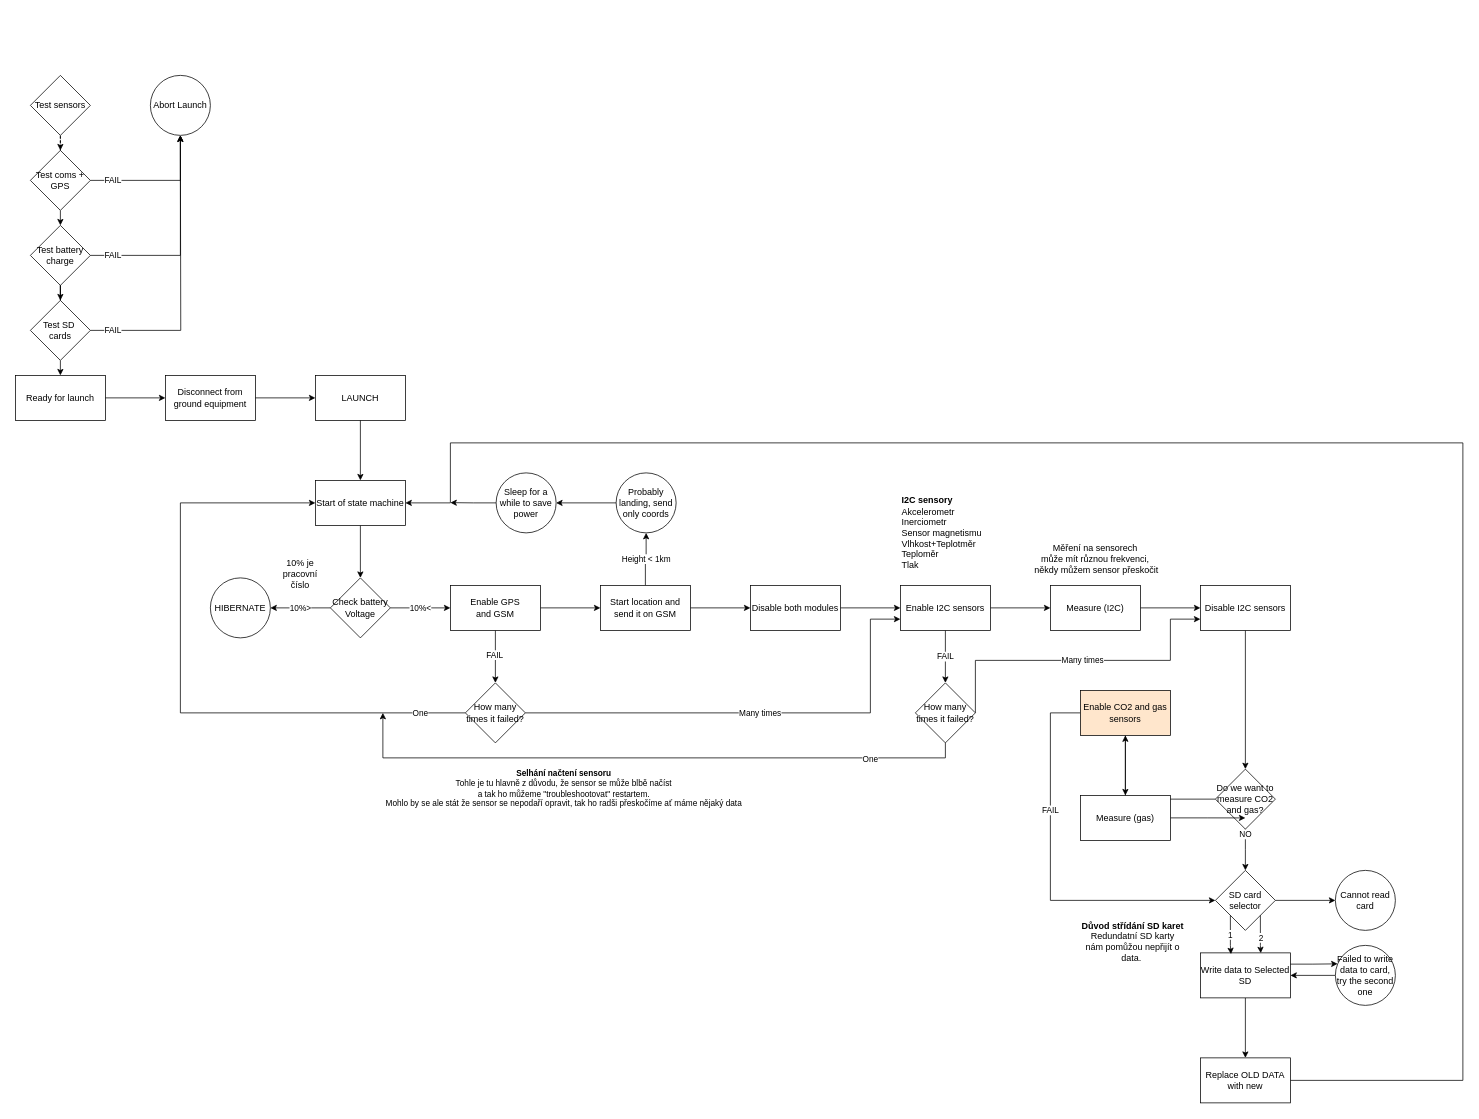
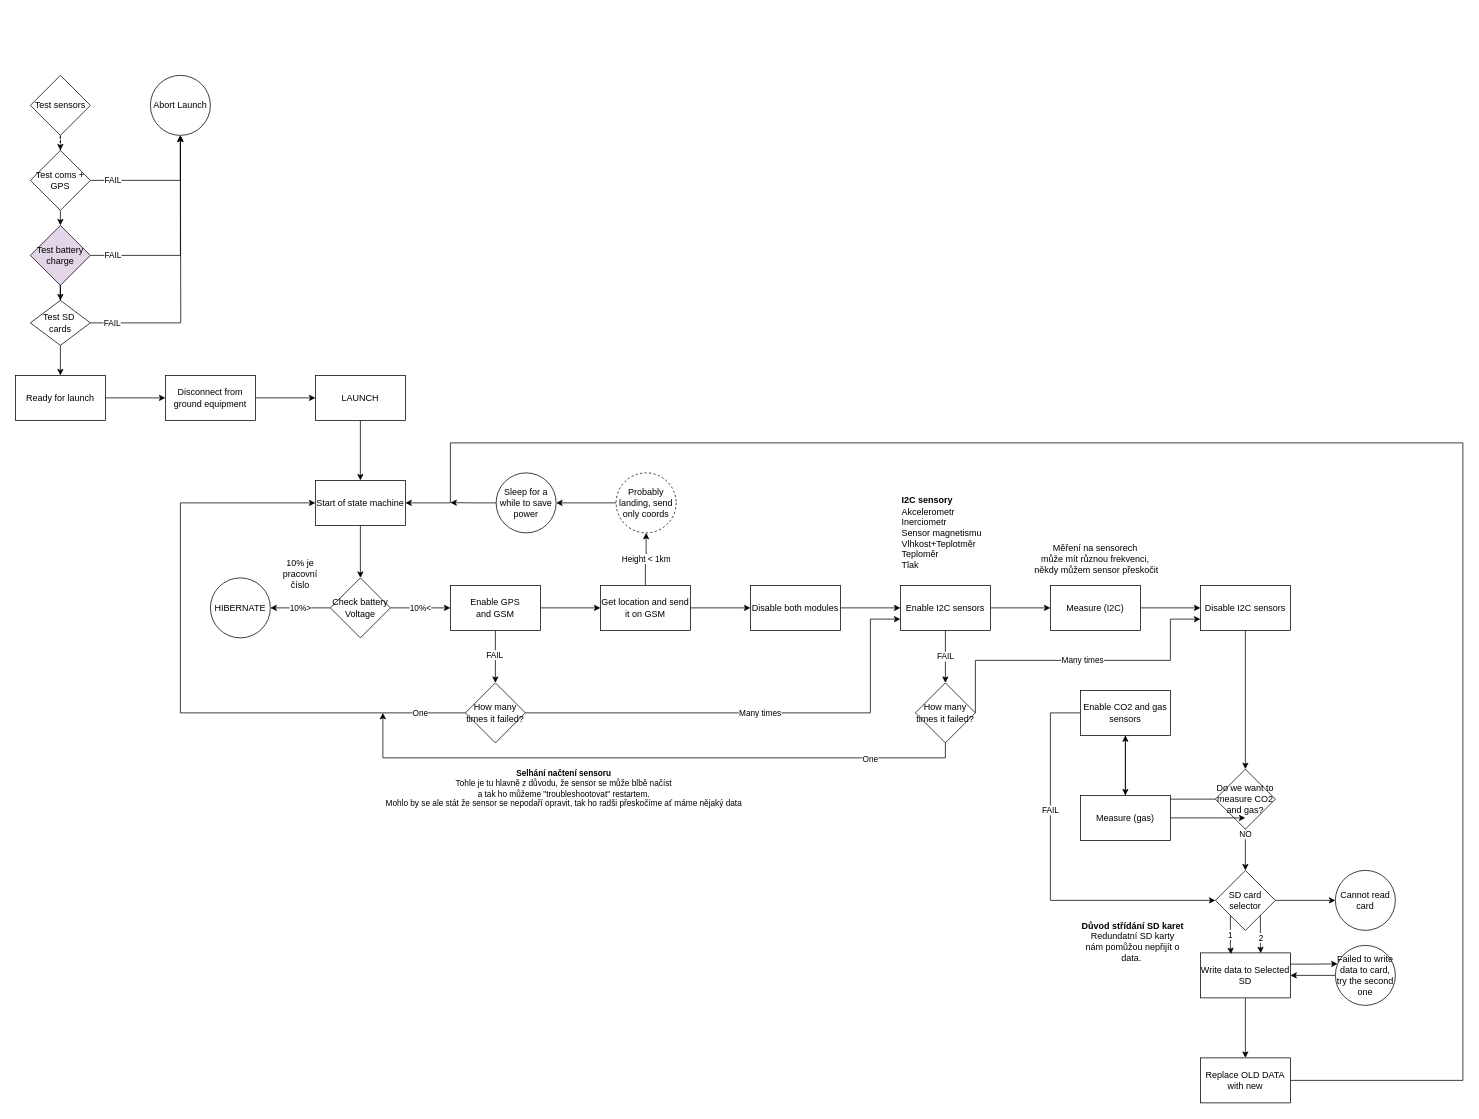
(60, 255) -> (60, 255)
(60, 330) -> (60, 323)
(646, 503) -> (646, 503)
(645, 608) -> (645, 608)
(1125, 713) -> (1125, 713)
